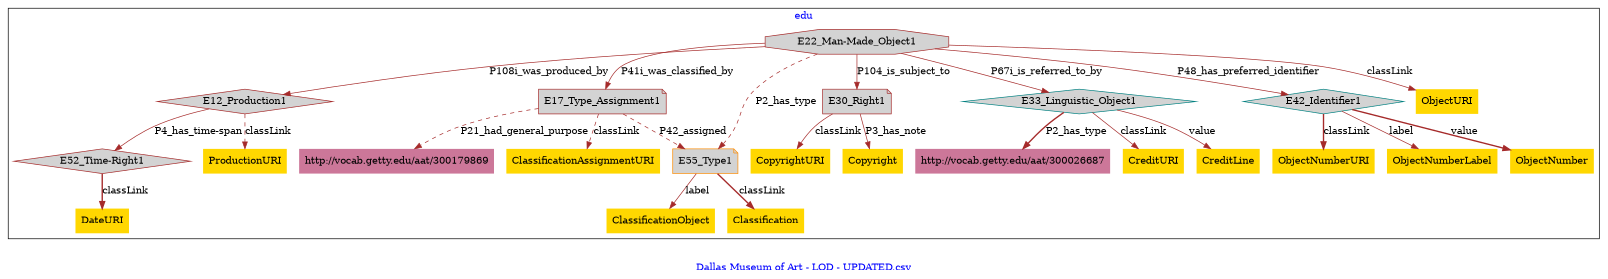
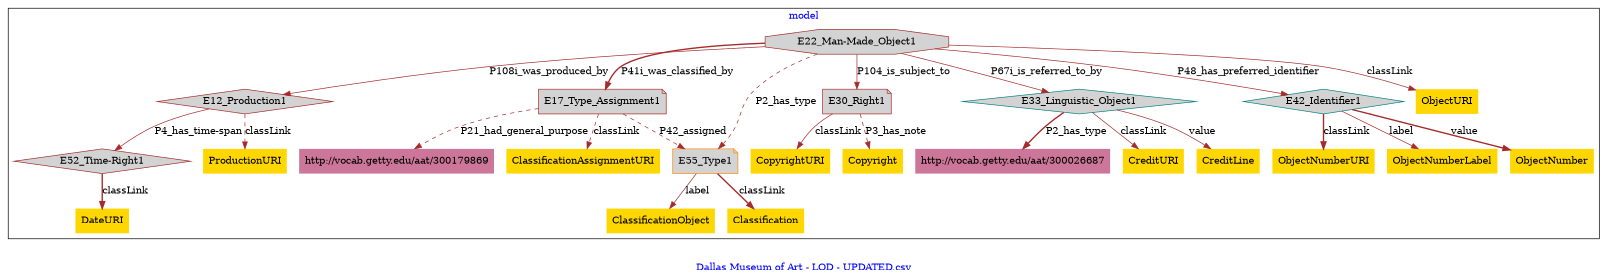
(804, 16) -> (804, 16)
(640, 58) -> (640, 58)
(864, 128) -> (864, 128)
